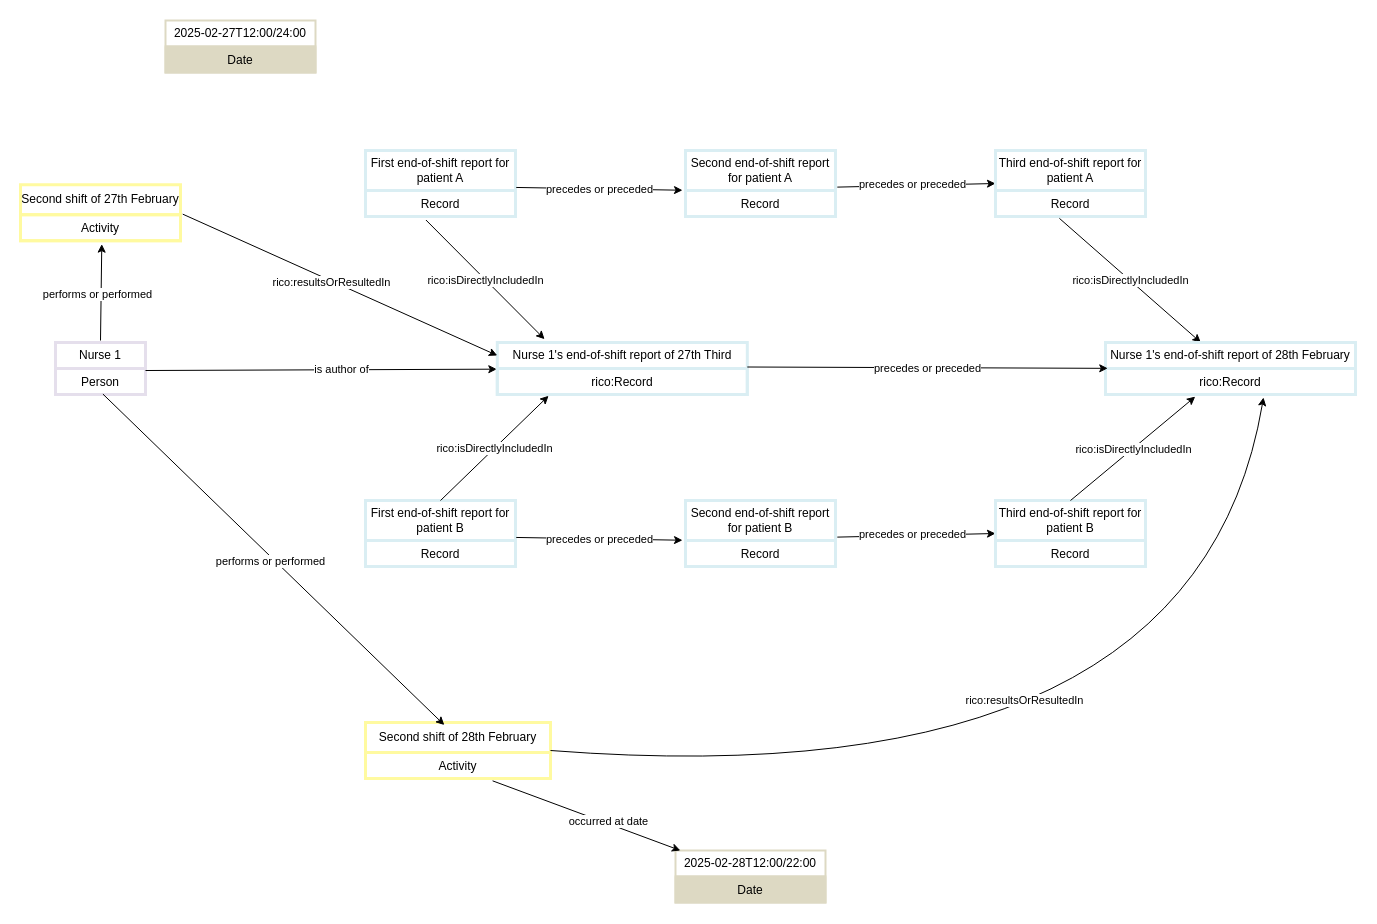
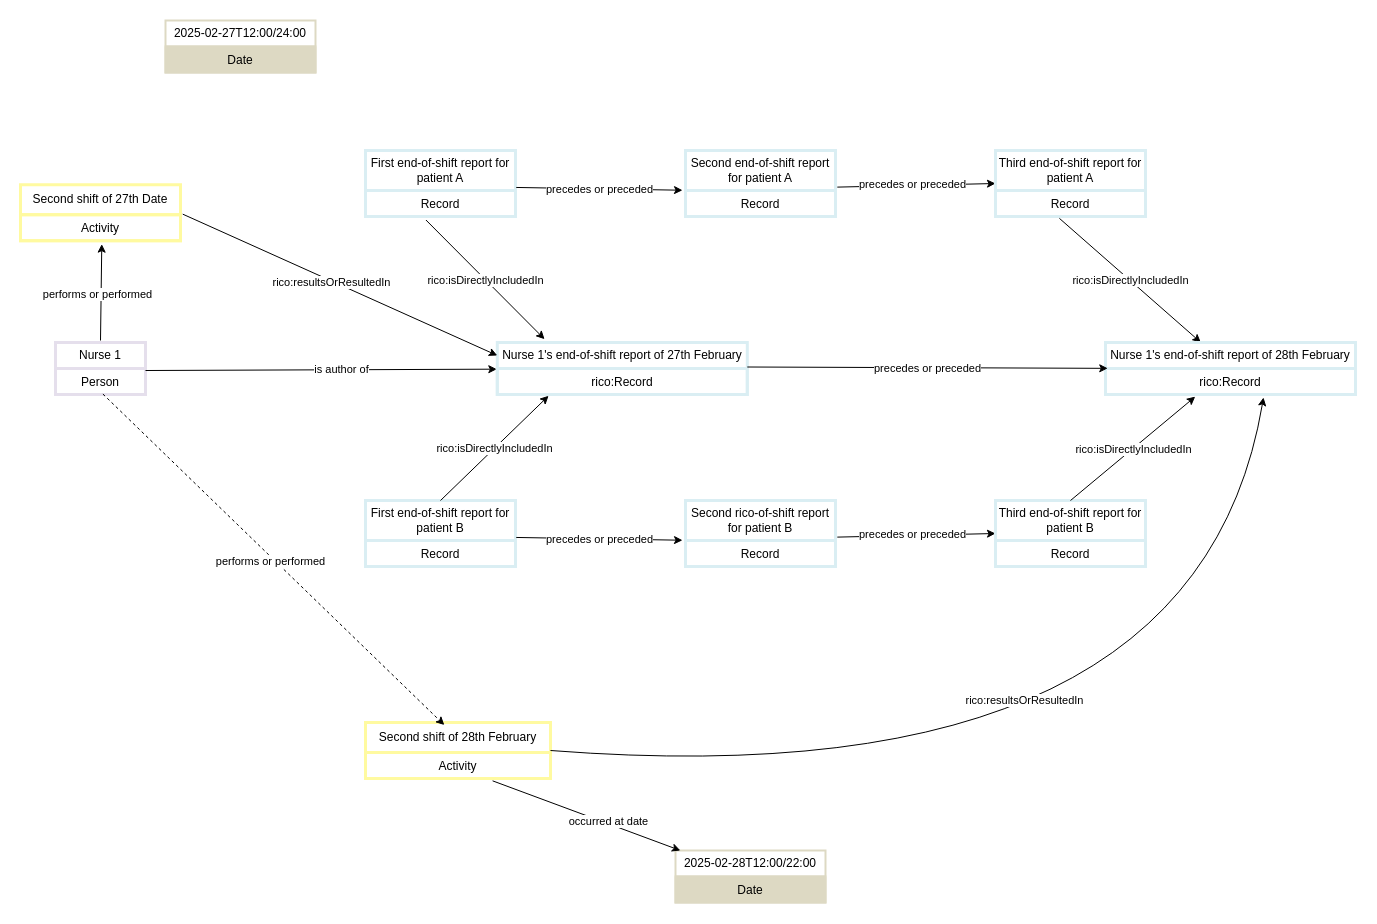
(101, 200) -> (101, 200)
(623, 356) -> (623, 356)
(186, 474) -> (186, 474)
(761, 521) -> (761, 521)
